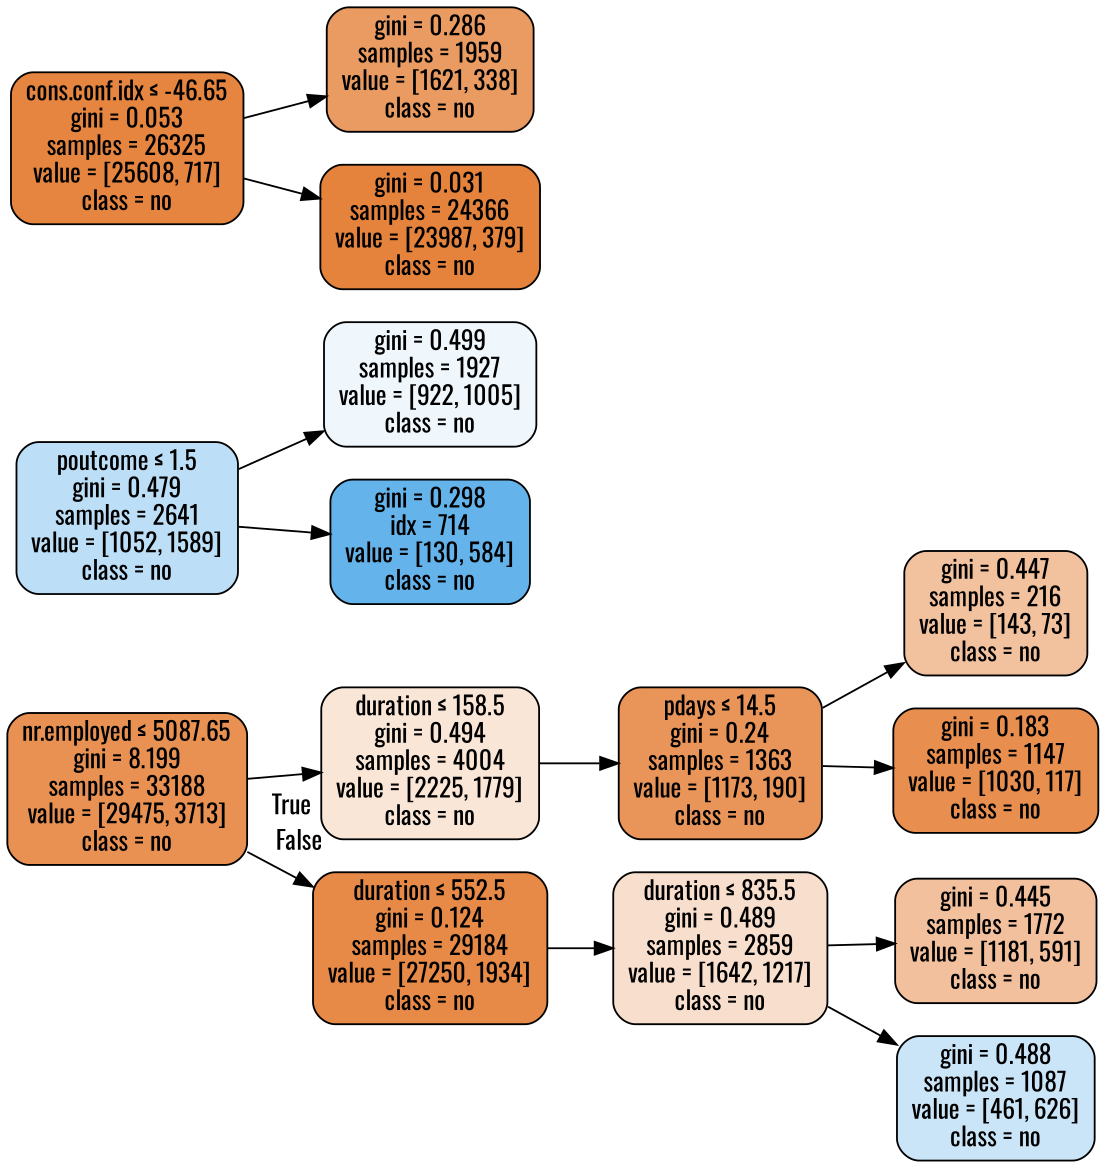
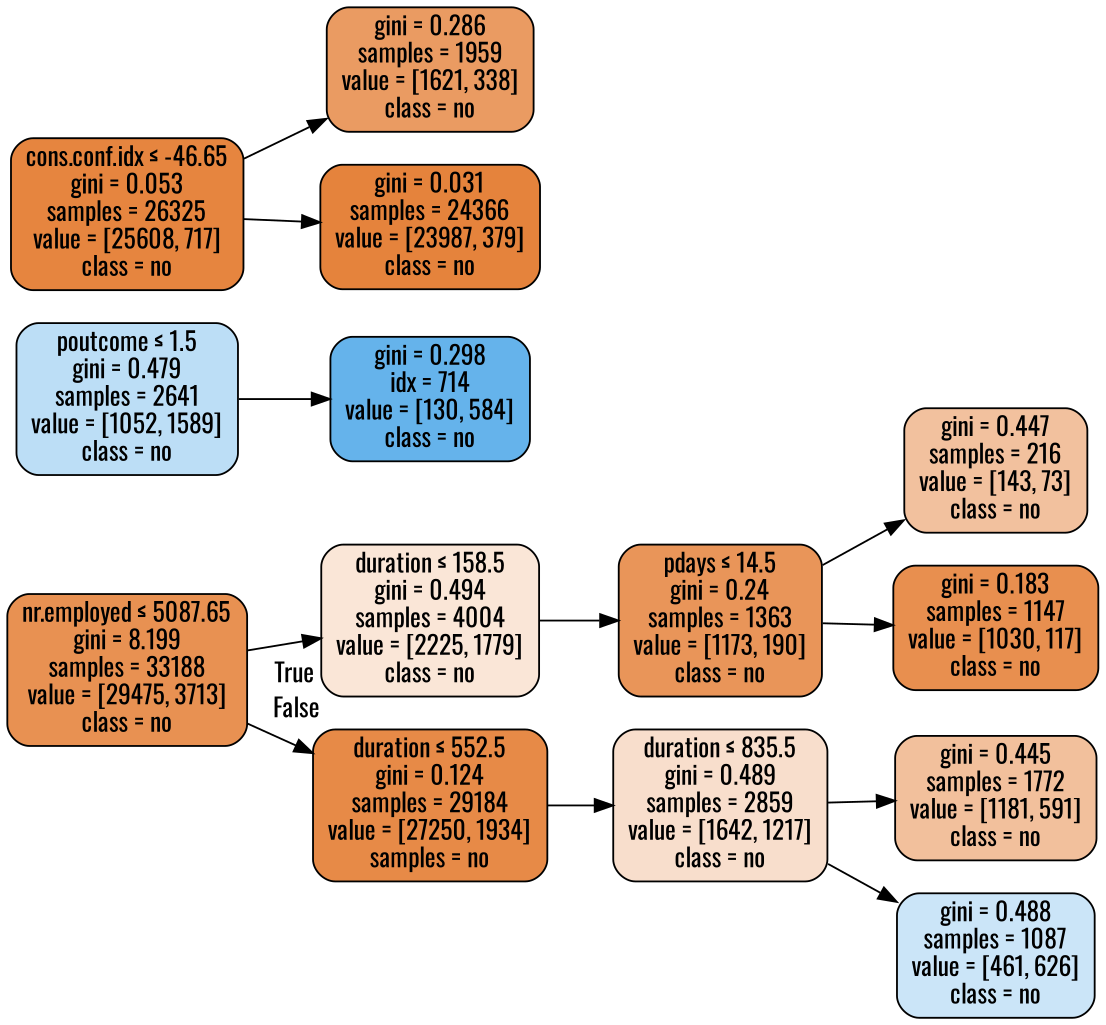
(430, 384) -> none
(430, 1002) -> (430, 859)
